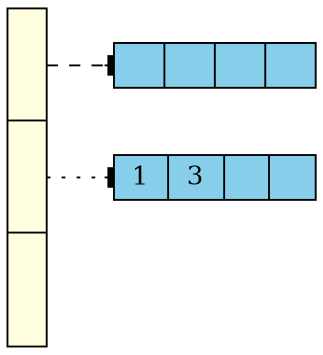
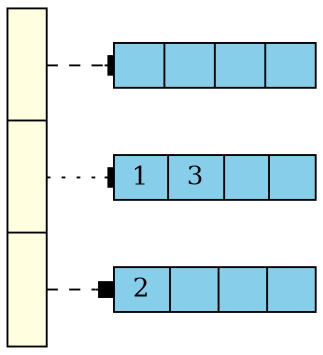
none -> (215, 290)
